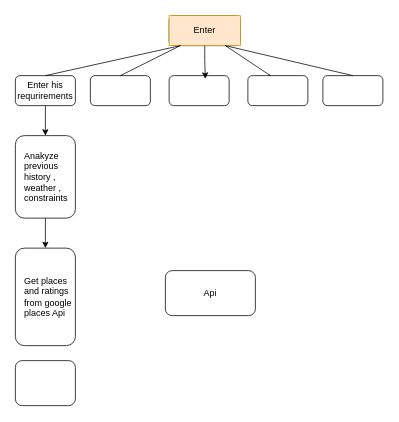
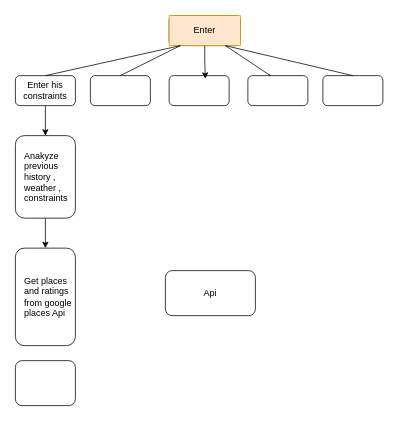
(45, 90) -> (45, 90)
